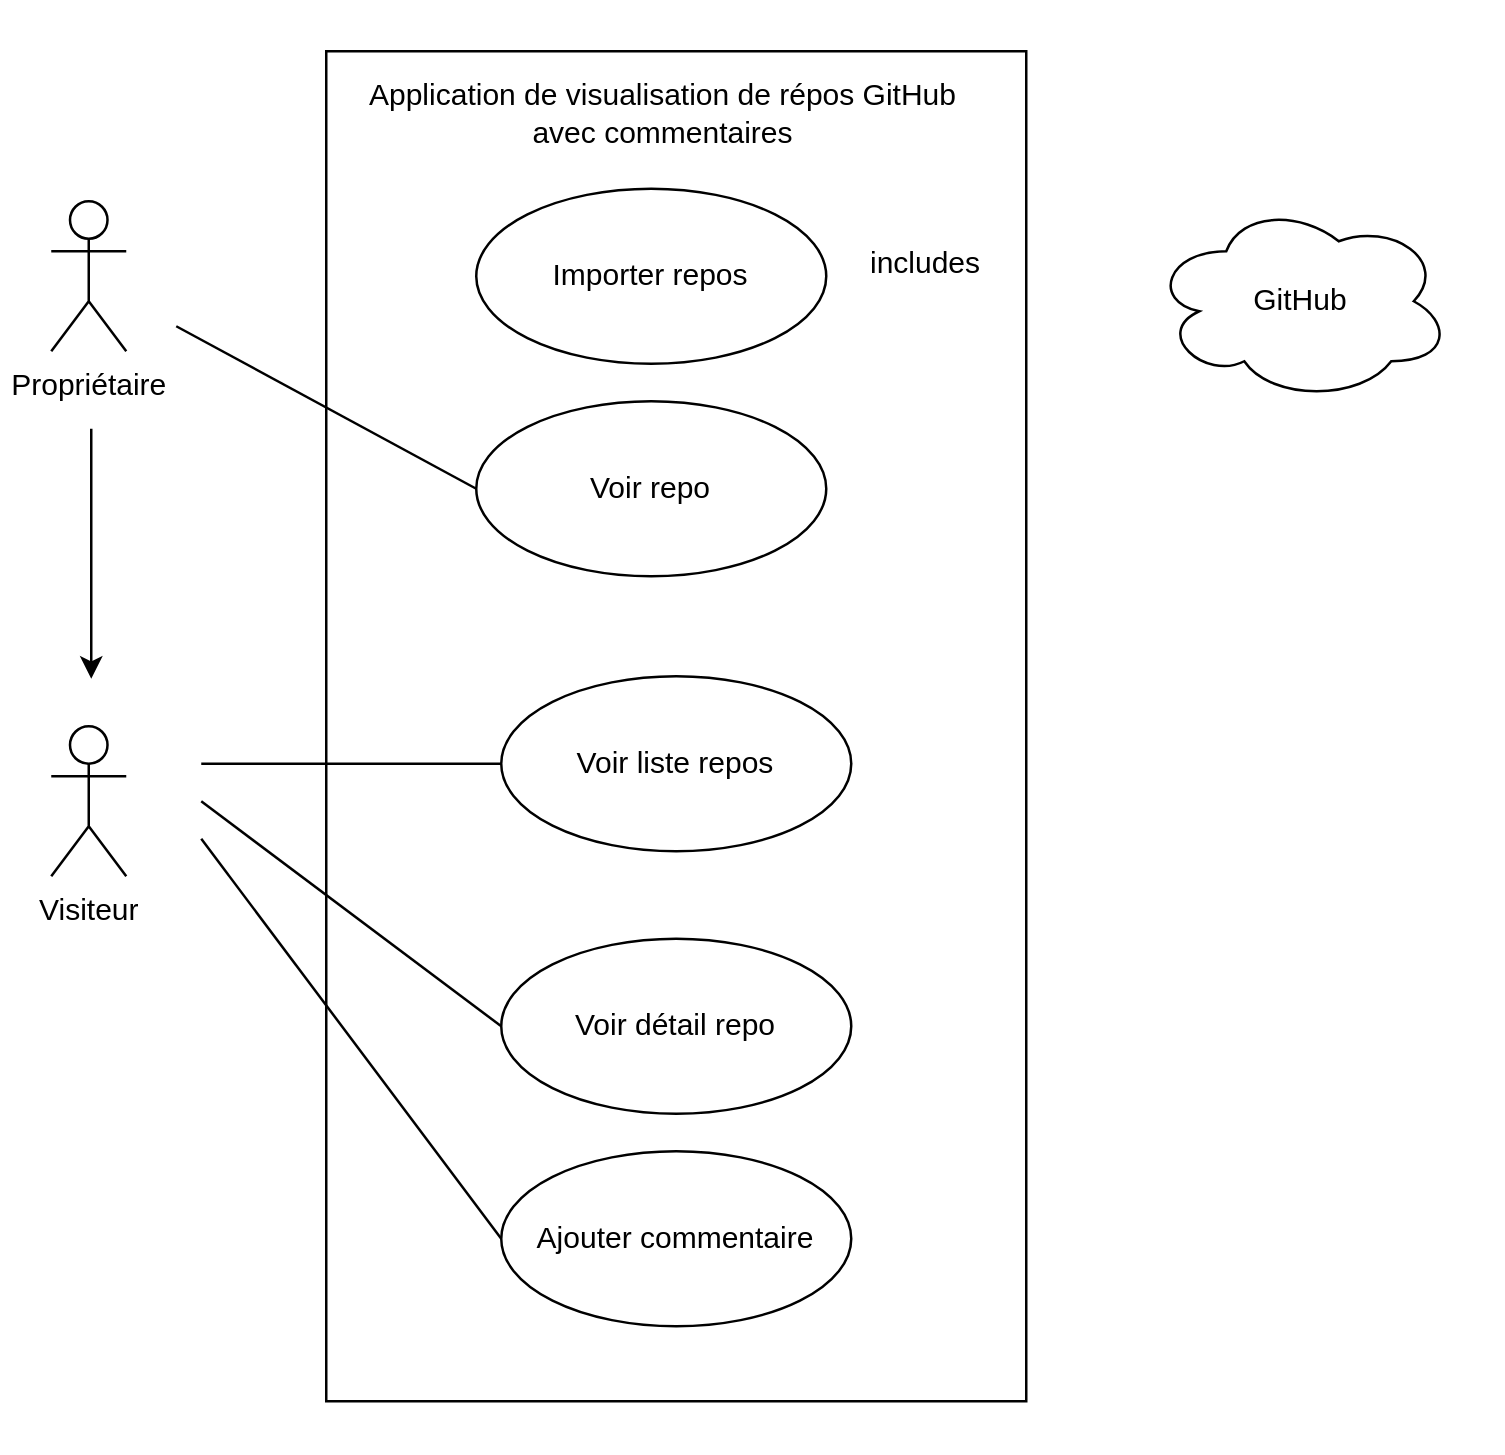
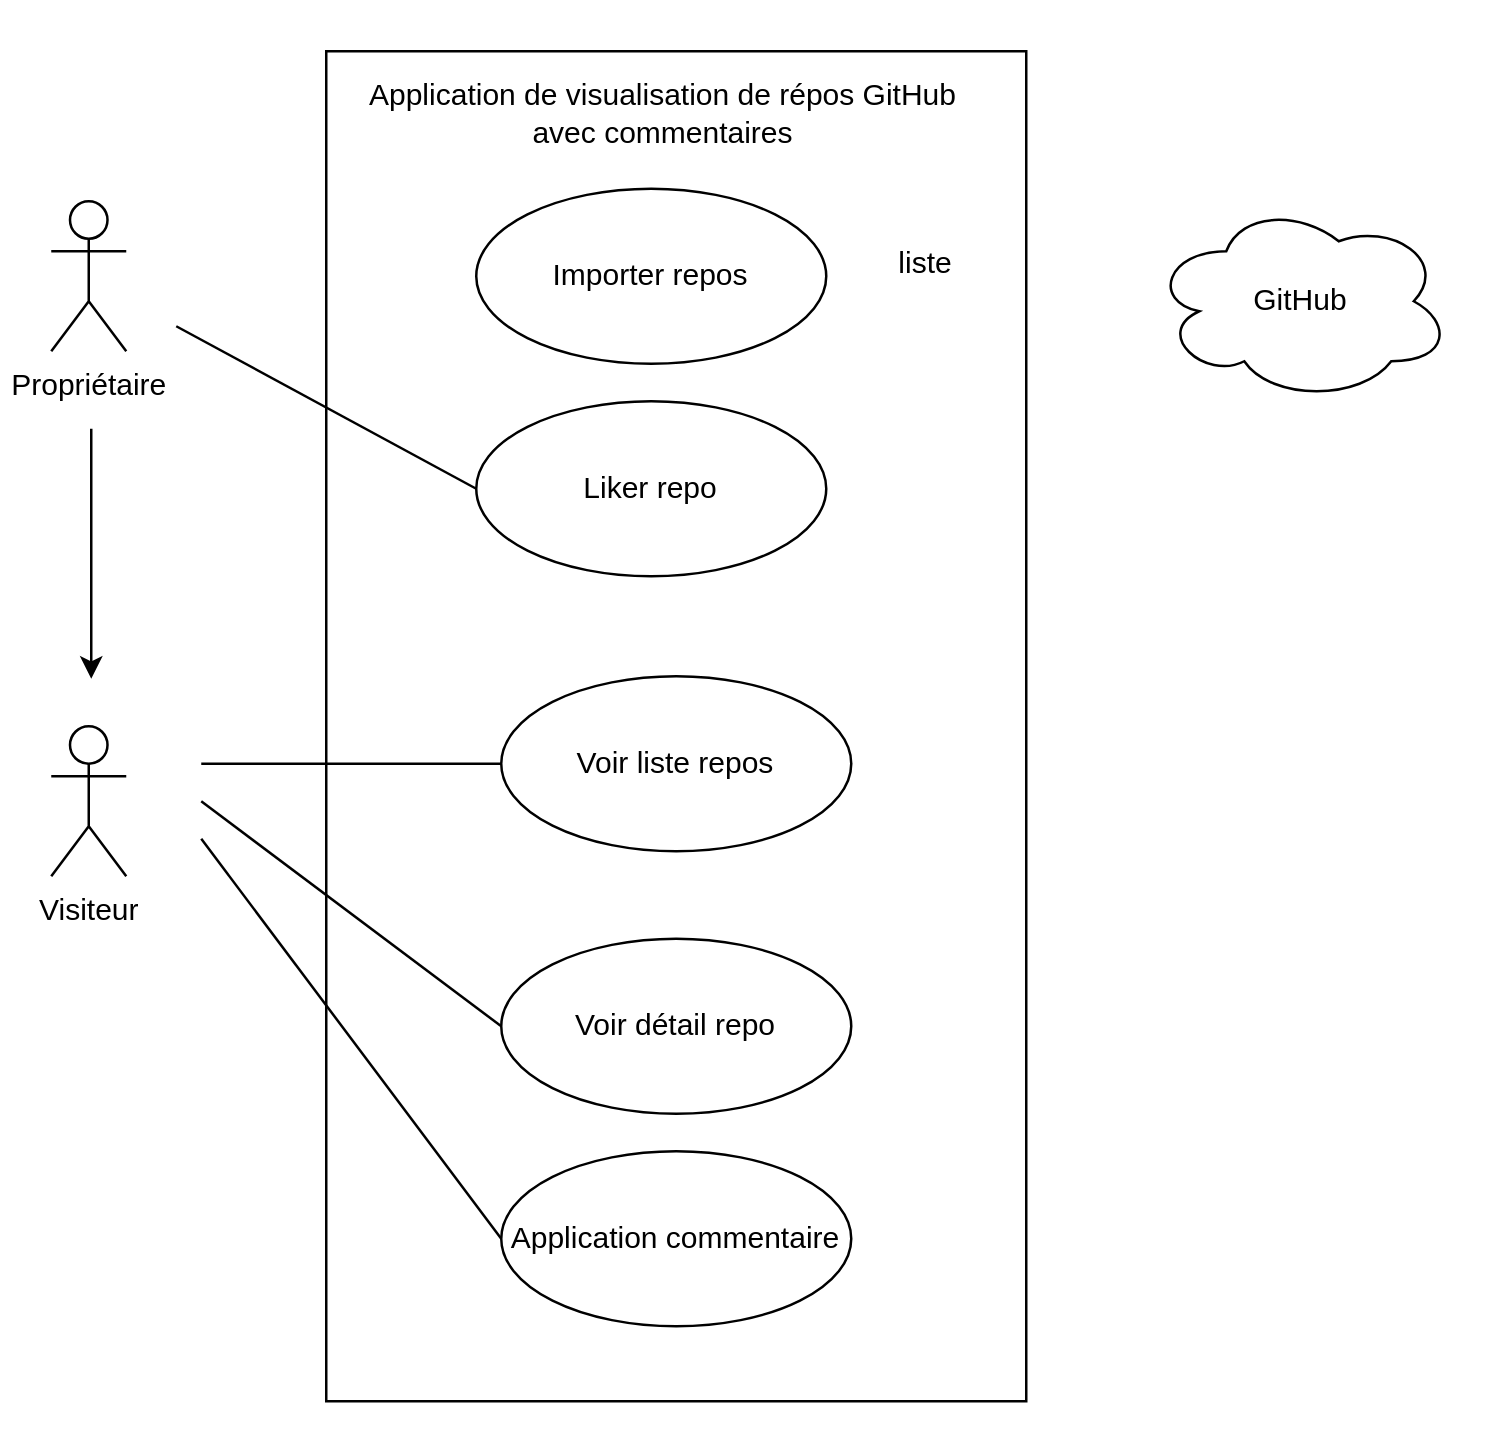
(926, 264) -> (926, 264)
(651, 489) -> (651, 489)
(676, 1239) -> (676, 1239)
